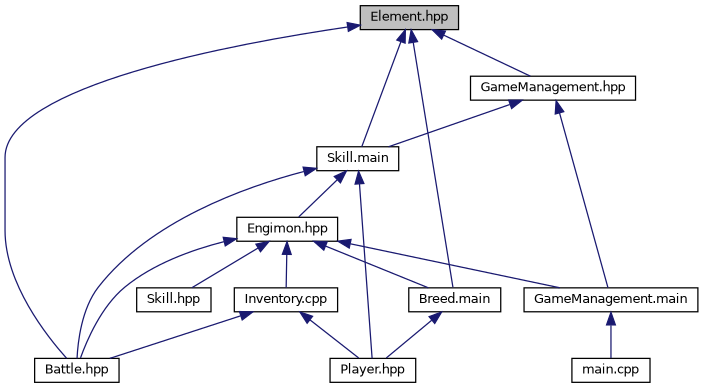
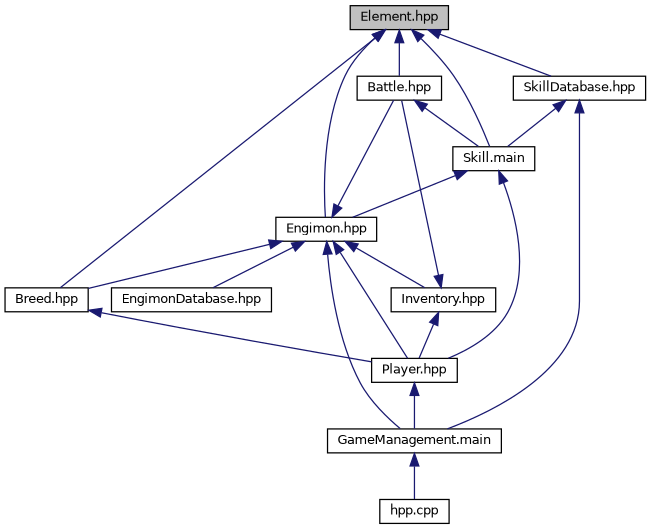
(553, 88) -> (579, 88)
none -> (331, 121)
(159, 233) -> (452, 127)
(174, 300) -> (191, 300)
(286, 300) -> (443, 300)
(455, 300) -> (47, 300)
none -> (374, 305)
(611, 370) -> (414, 511)
none -> (414, 412)
